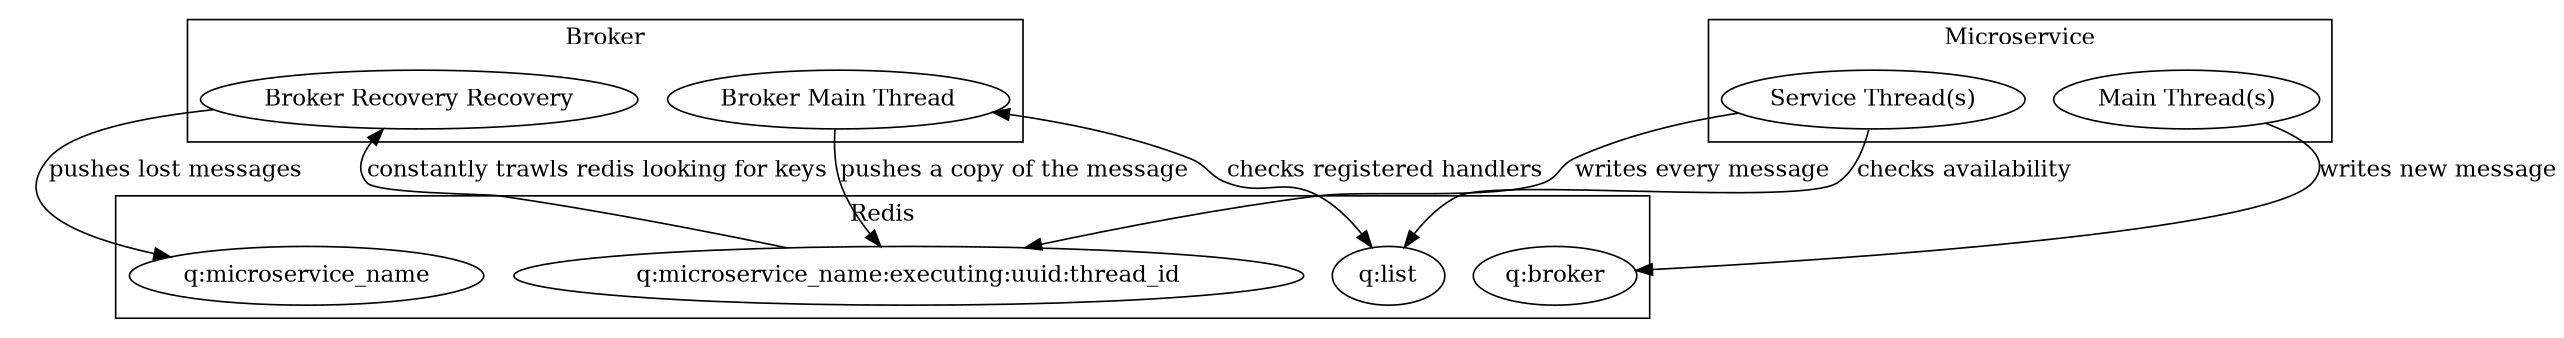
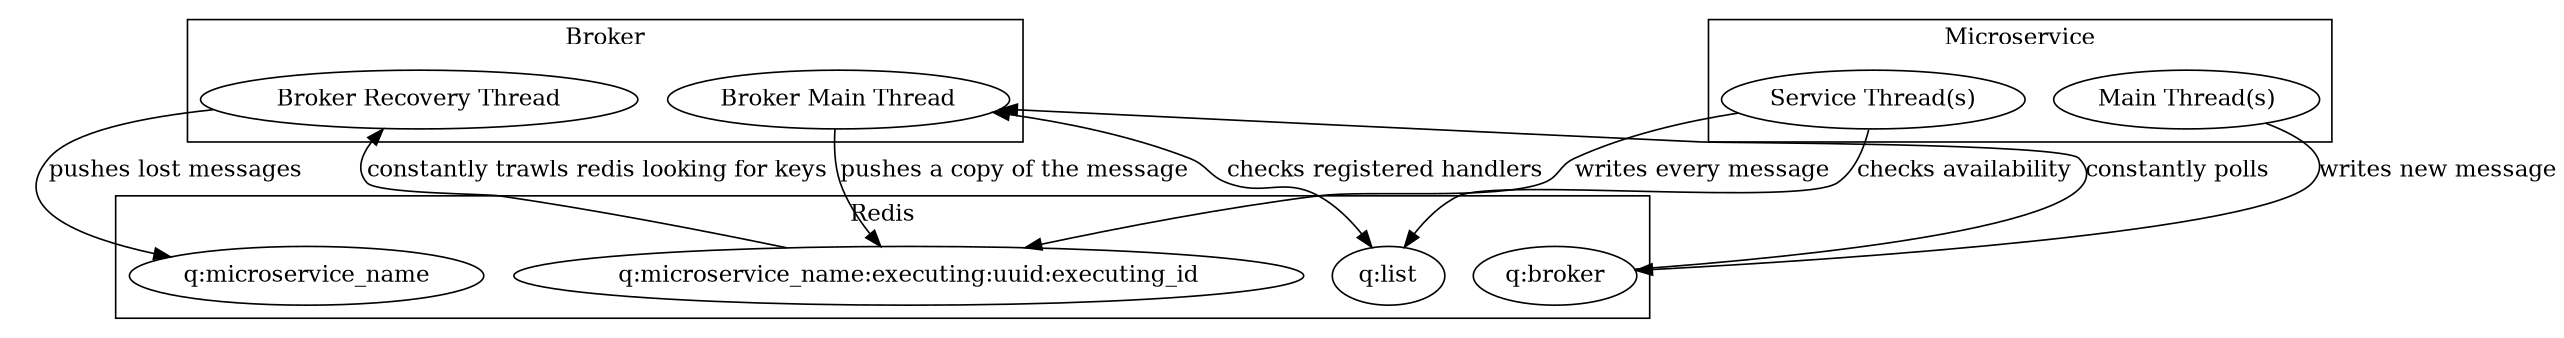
(419, 100) -> (419, 100)
none -> (1676, 141)
(909, 276) -> (909, 276)
